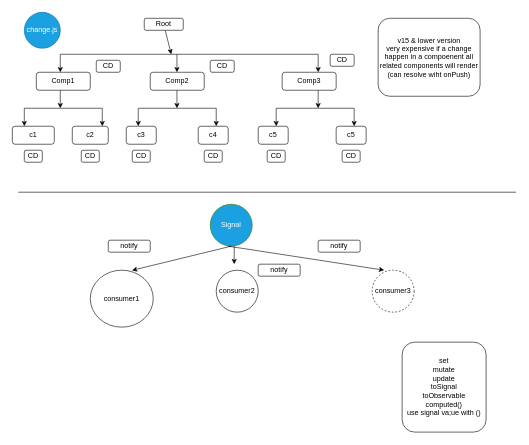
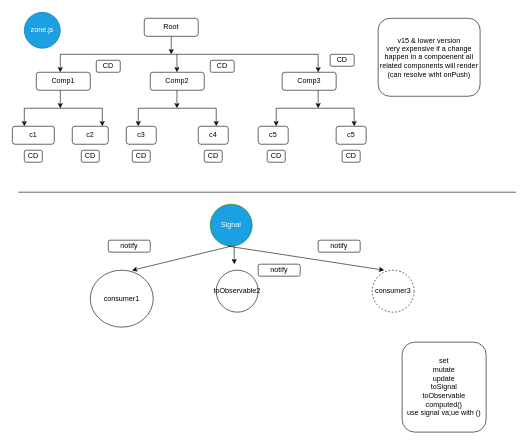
(164, 24) -> (171, 27)
(42, 30) -> (42, 30)
(237, 291) -> (237, 291)
